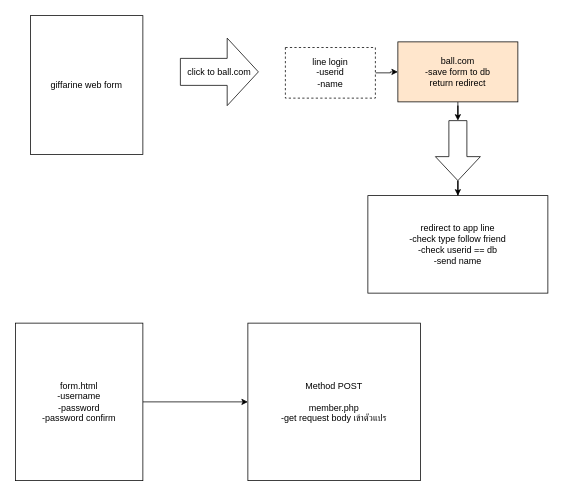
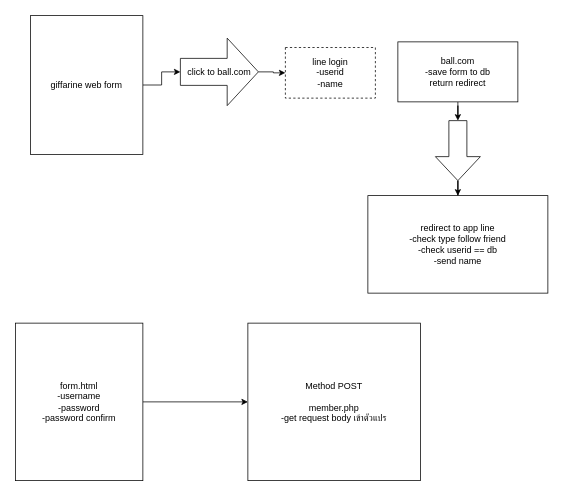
(458, 72) -> (458, 72)
none -> (275, 73)
(390, 73) -> none
none -> (162, 79)
